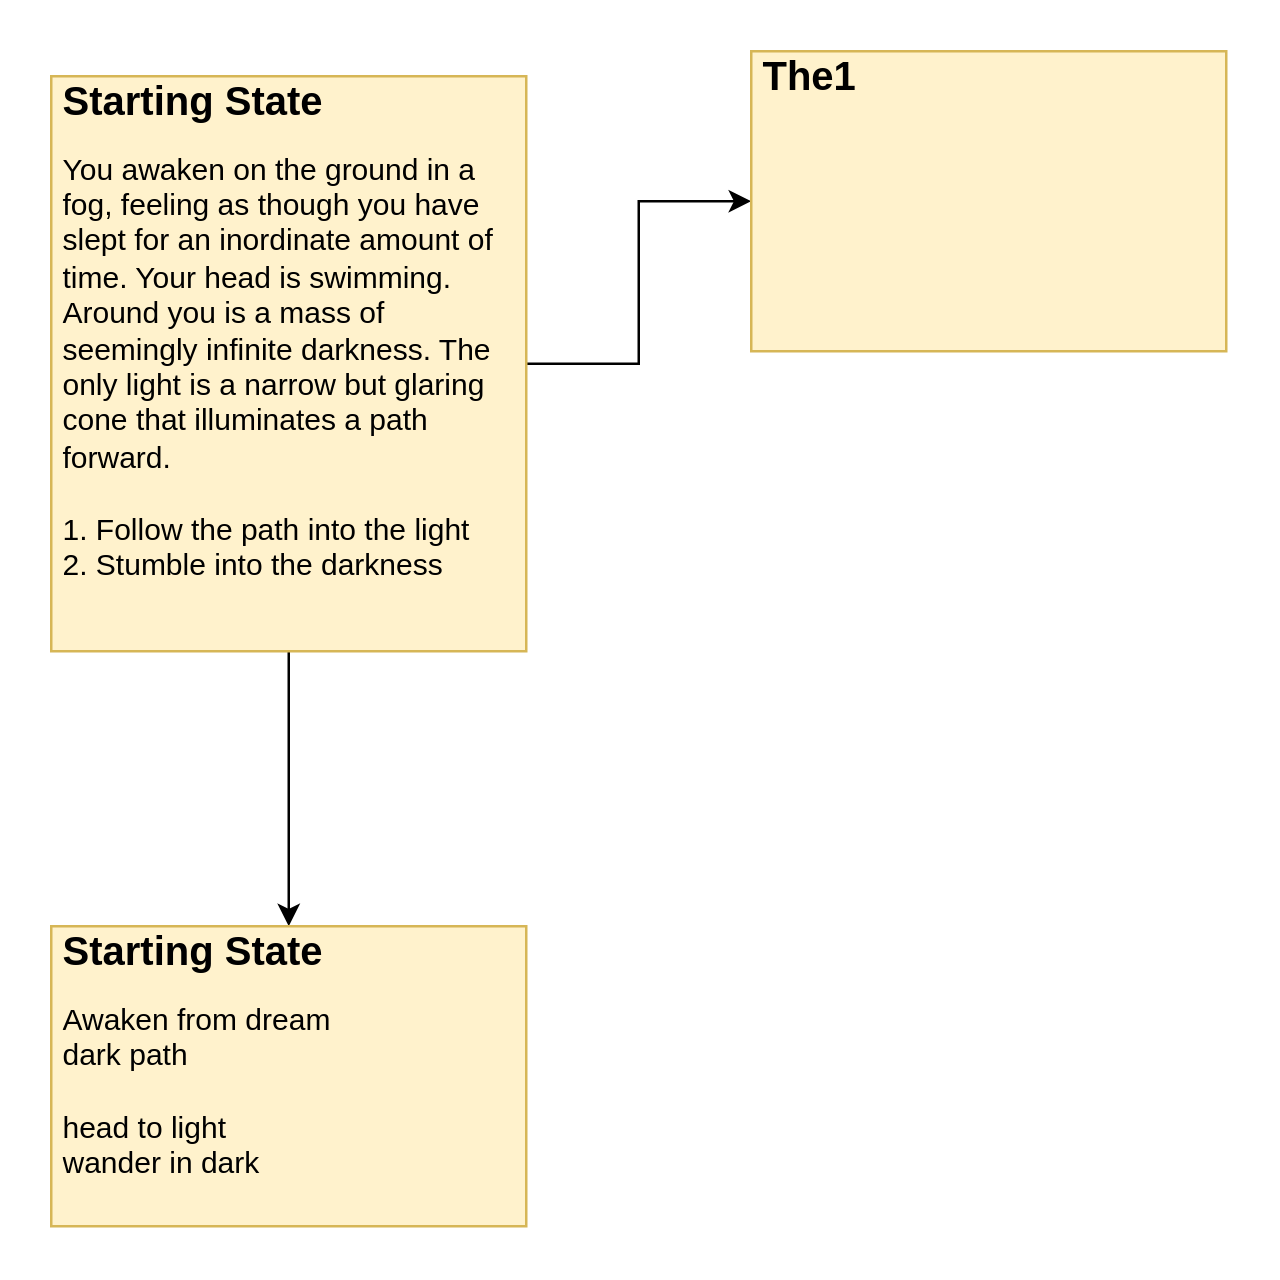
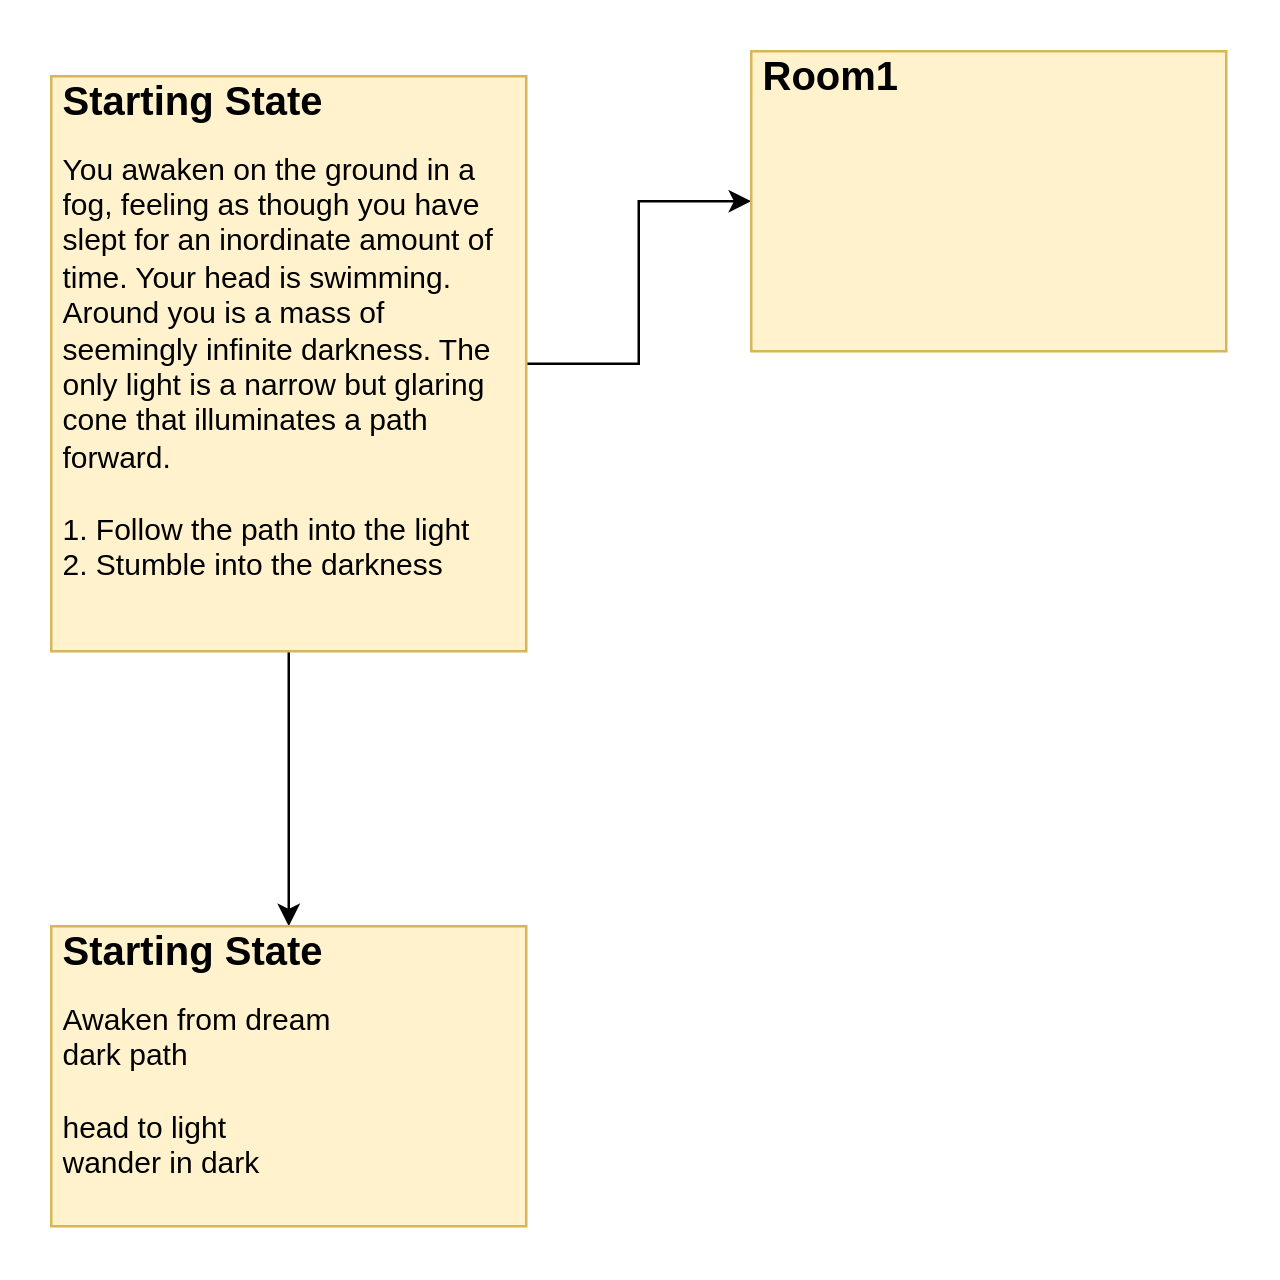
(797, 44) -> (806, 44)
